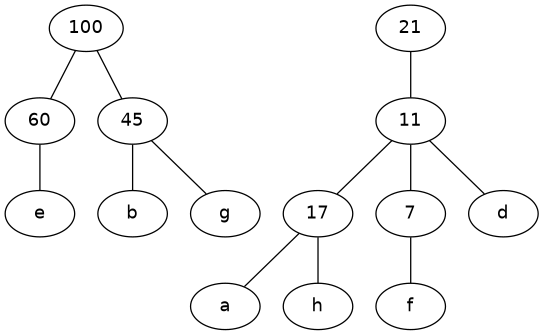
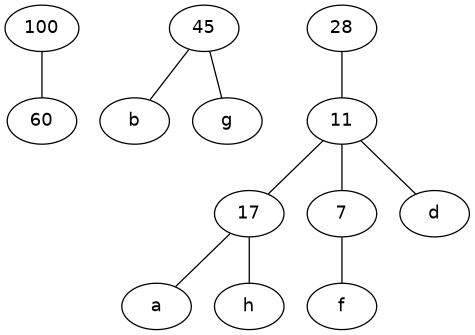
(411, 28) -> (342, 28)
(109, 75) -> none
(40, 214) -> none
